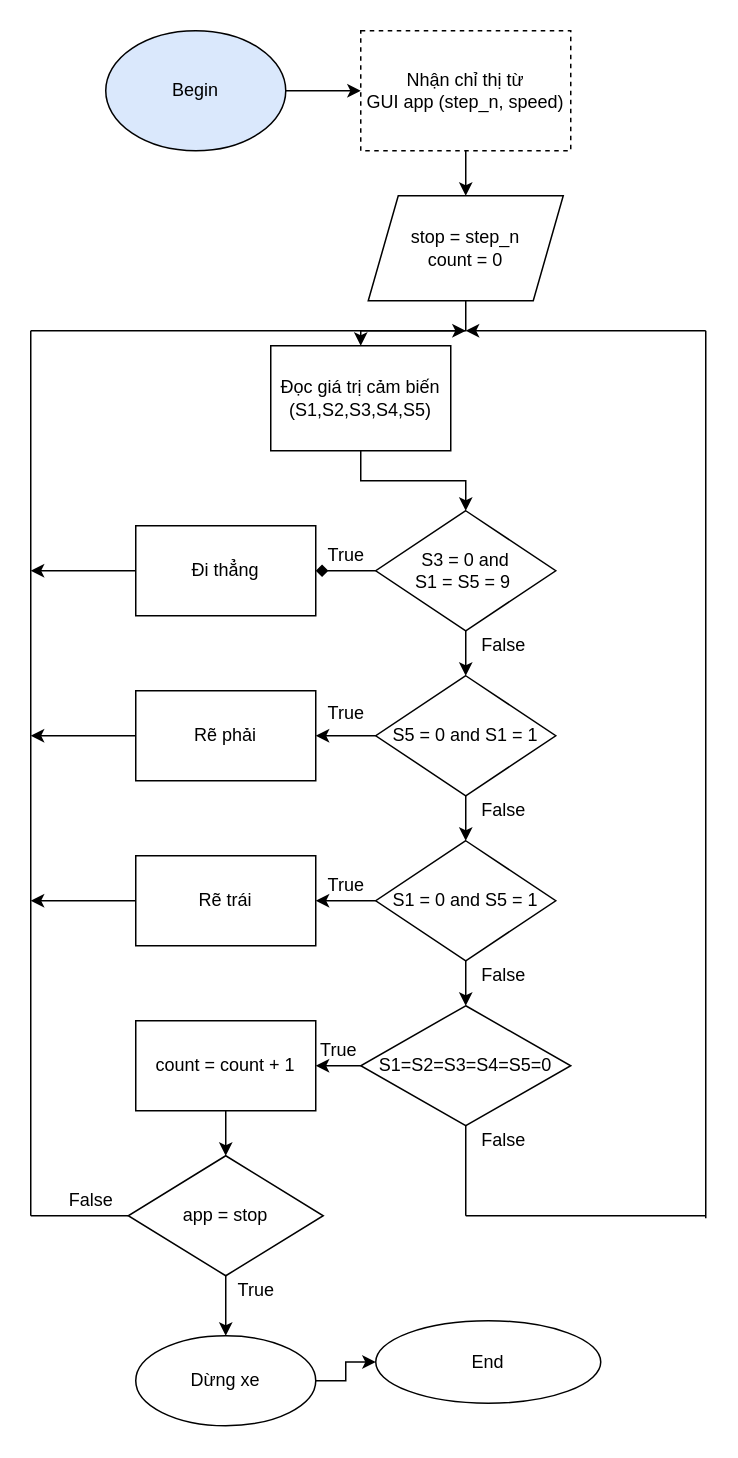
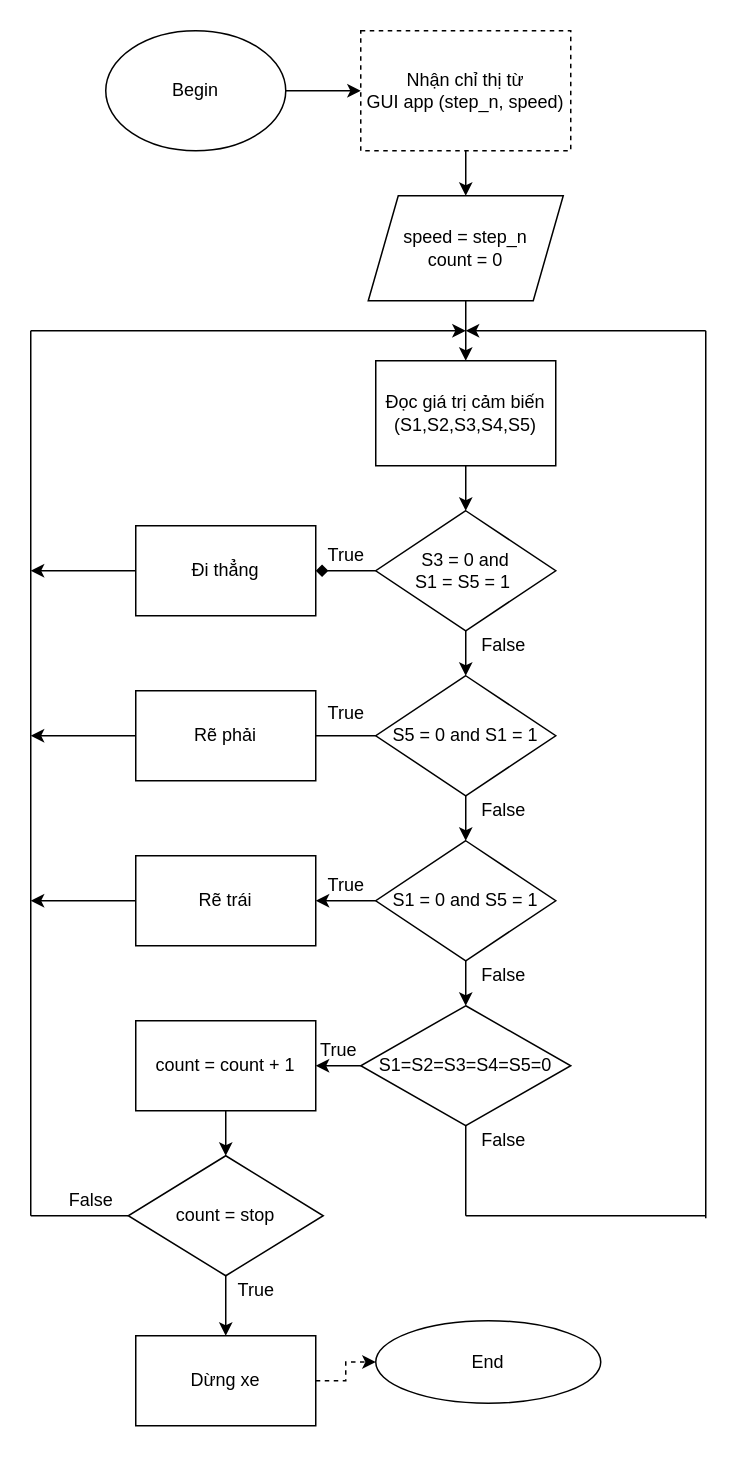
(196, 91) -> (196, 91)
(466, 248) -> (466, 248)
(361, 398) -> (466, 413)
(466, 571) -> (466, 571)
(327, 736) -> (322, 736)
(226, 1216) -> (226, 1216)
(346, 1379) -> (346, 1379)
(226, 1381) -> (226, 1381)
